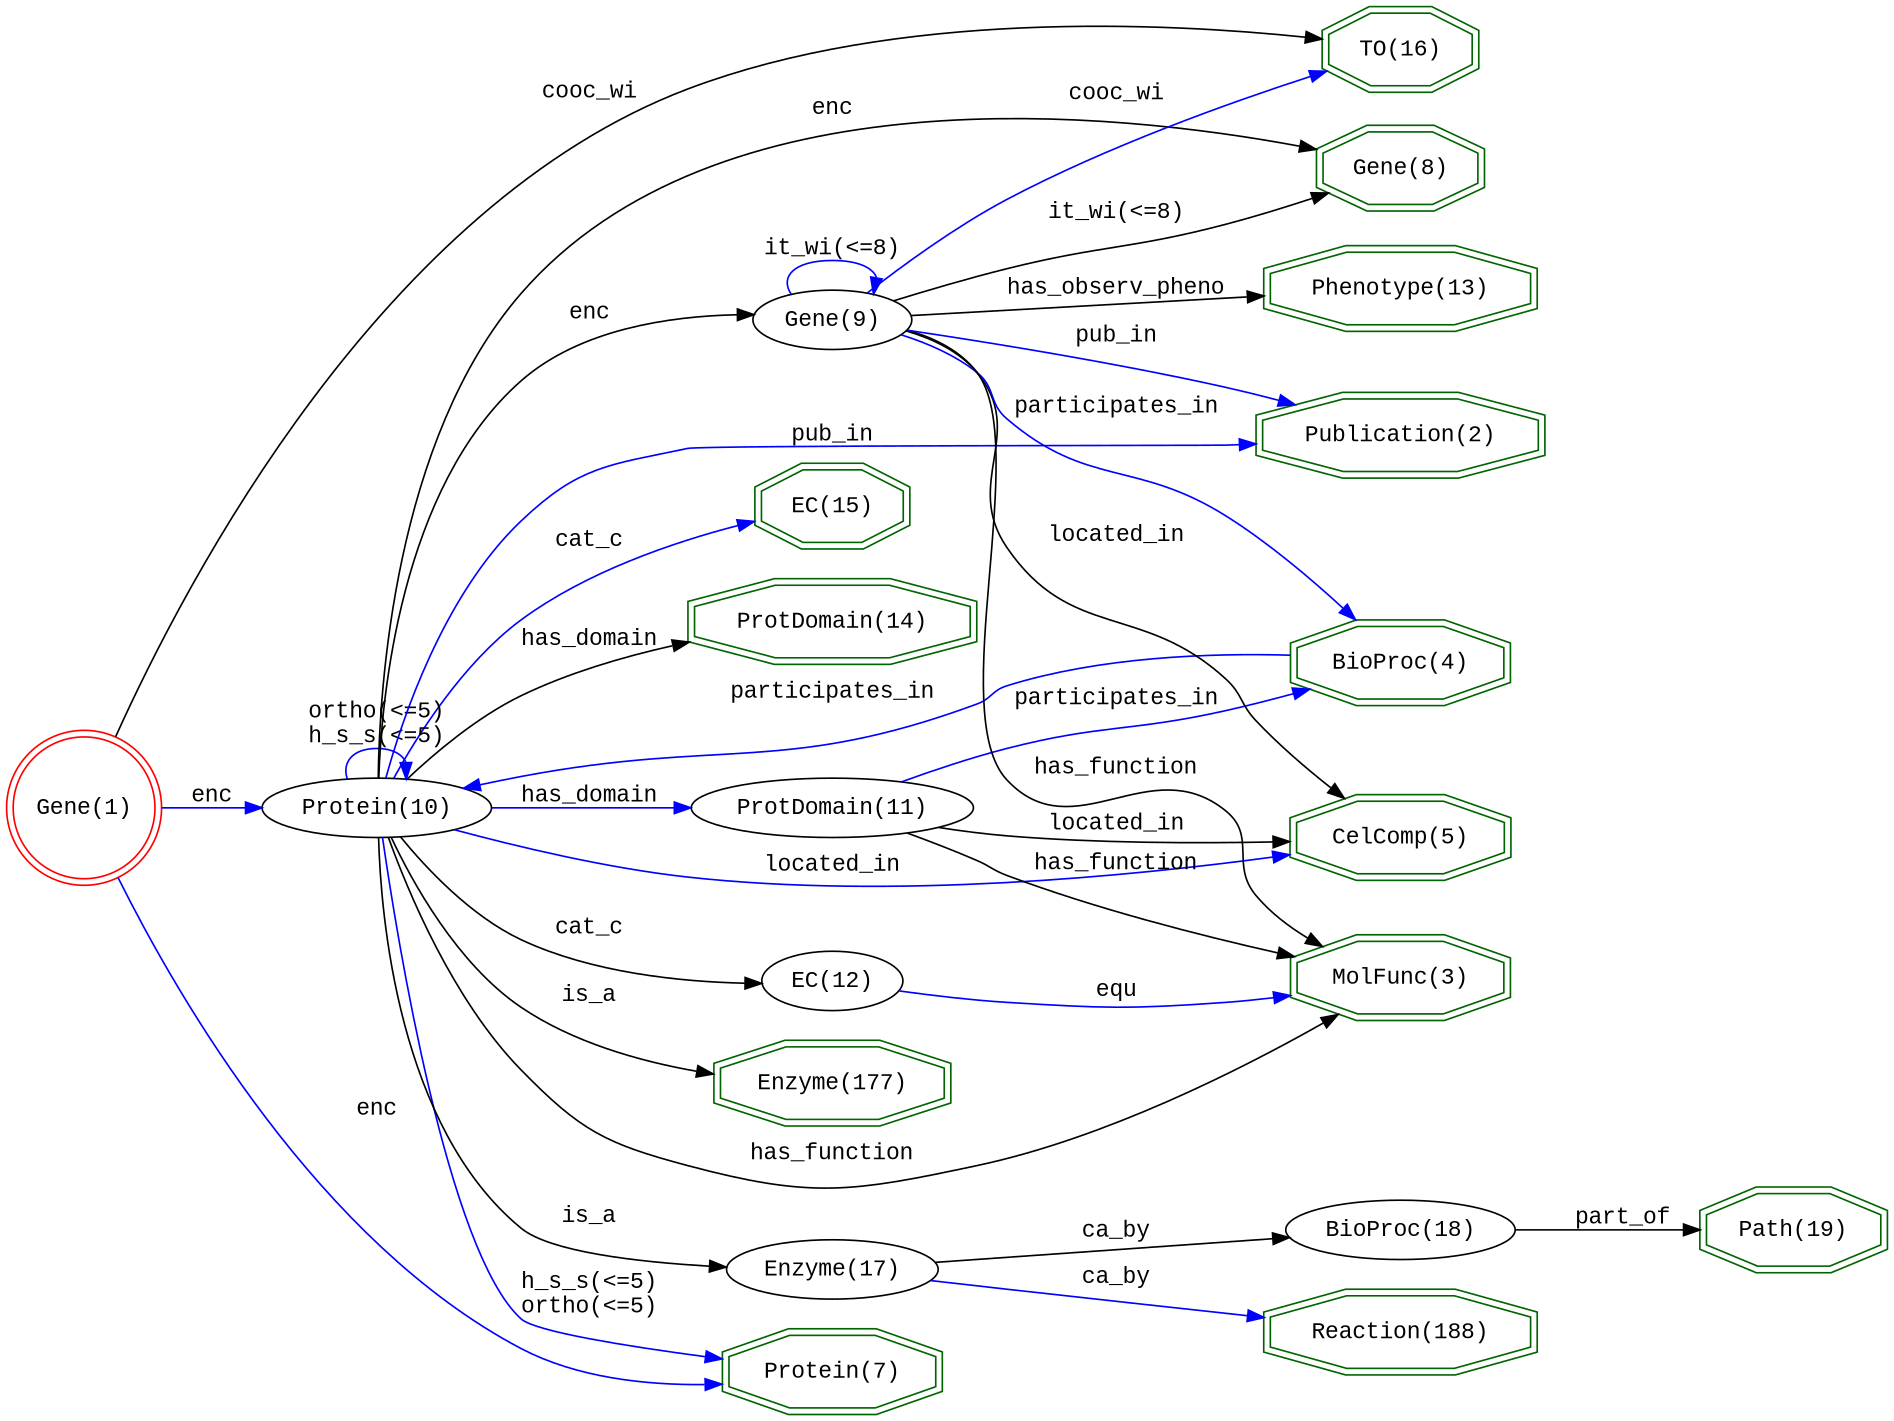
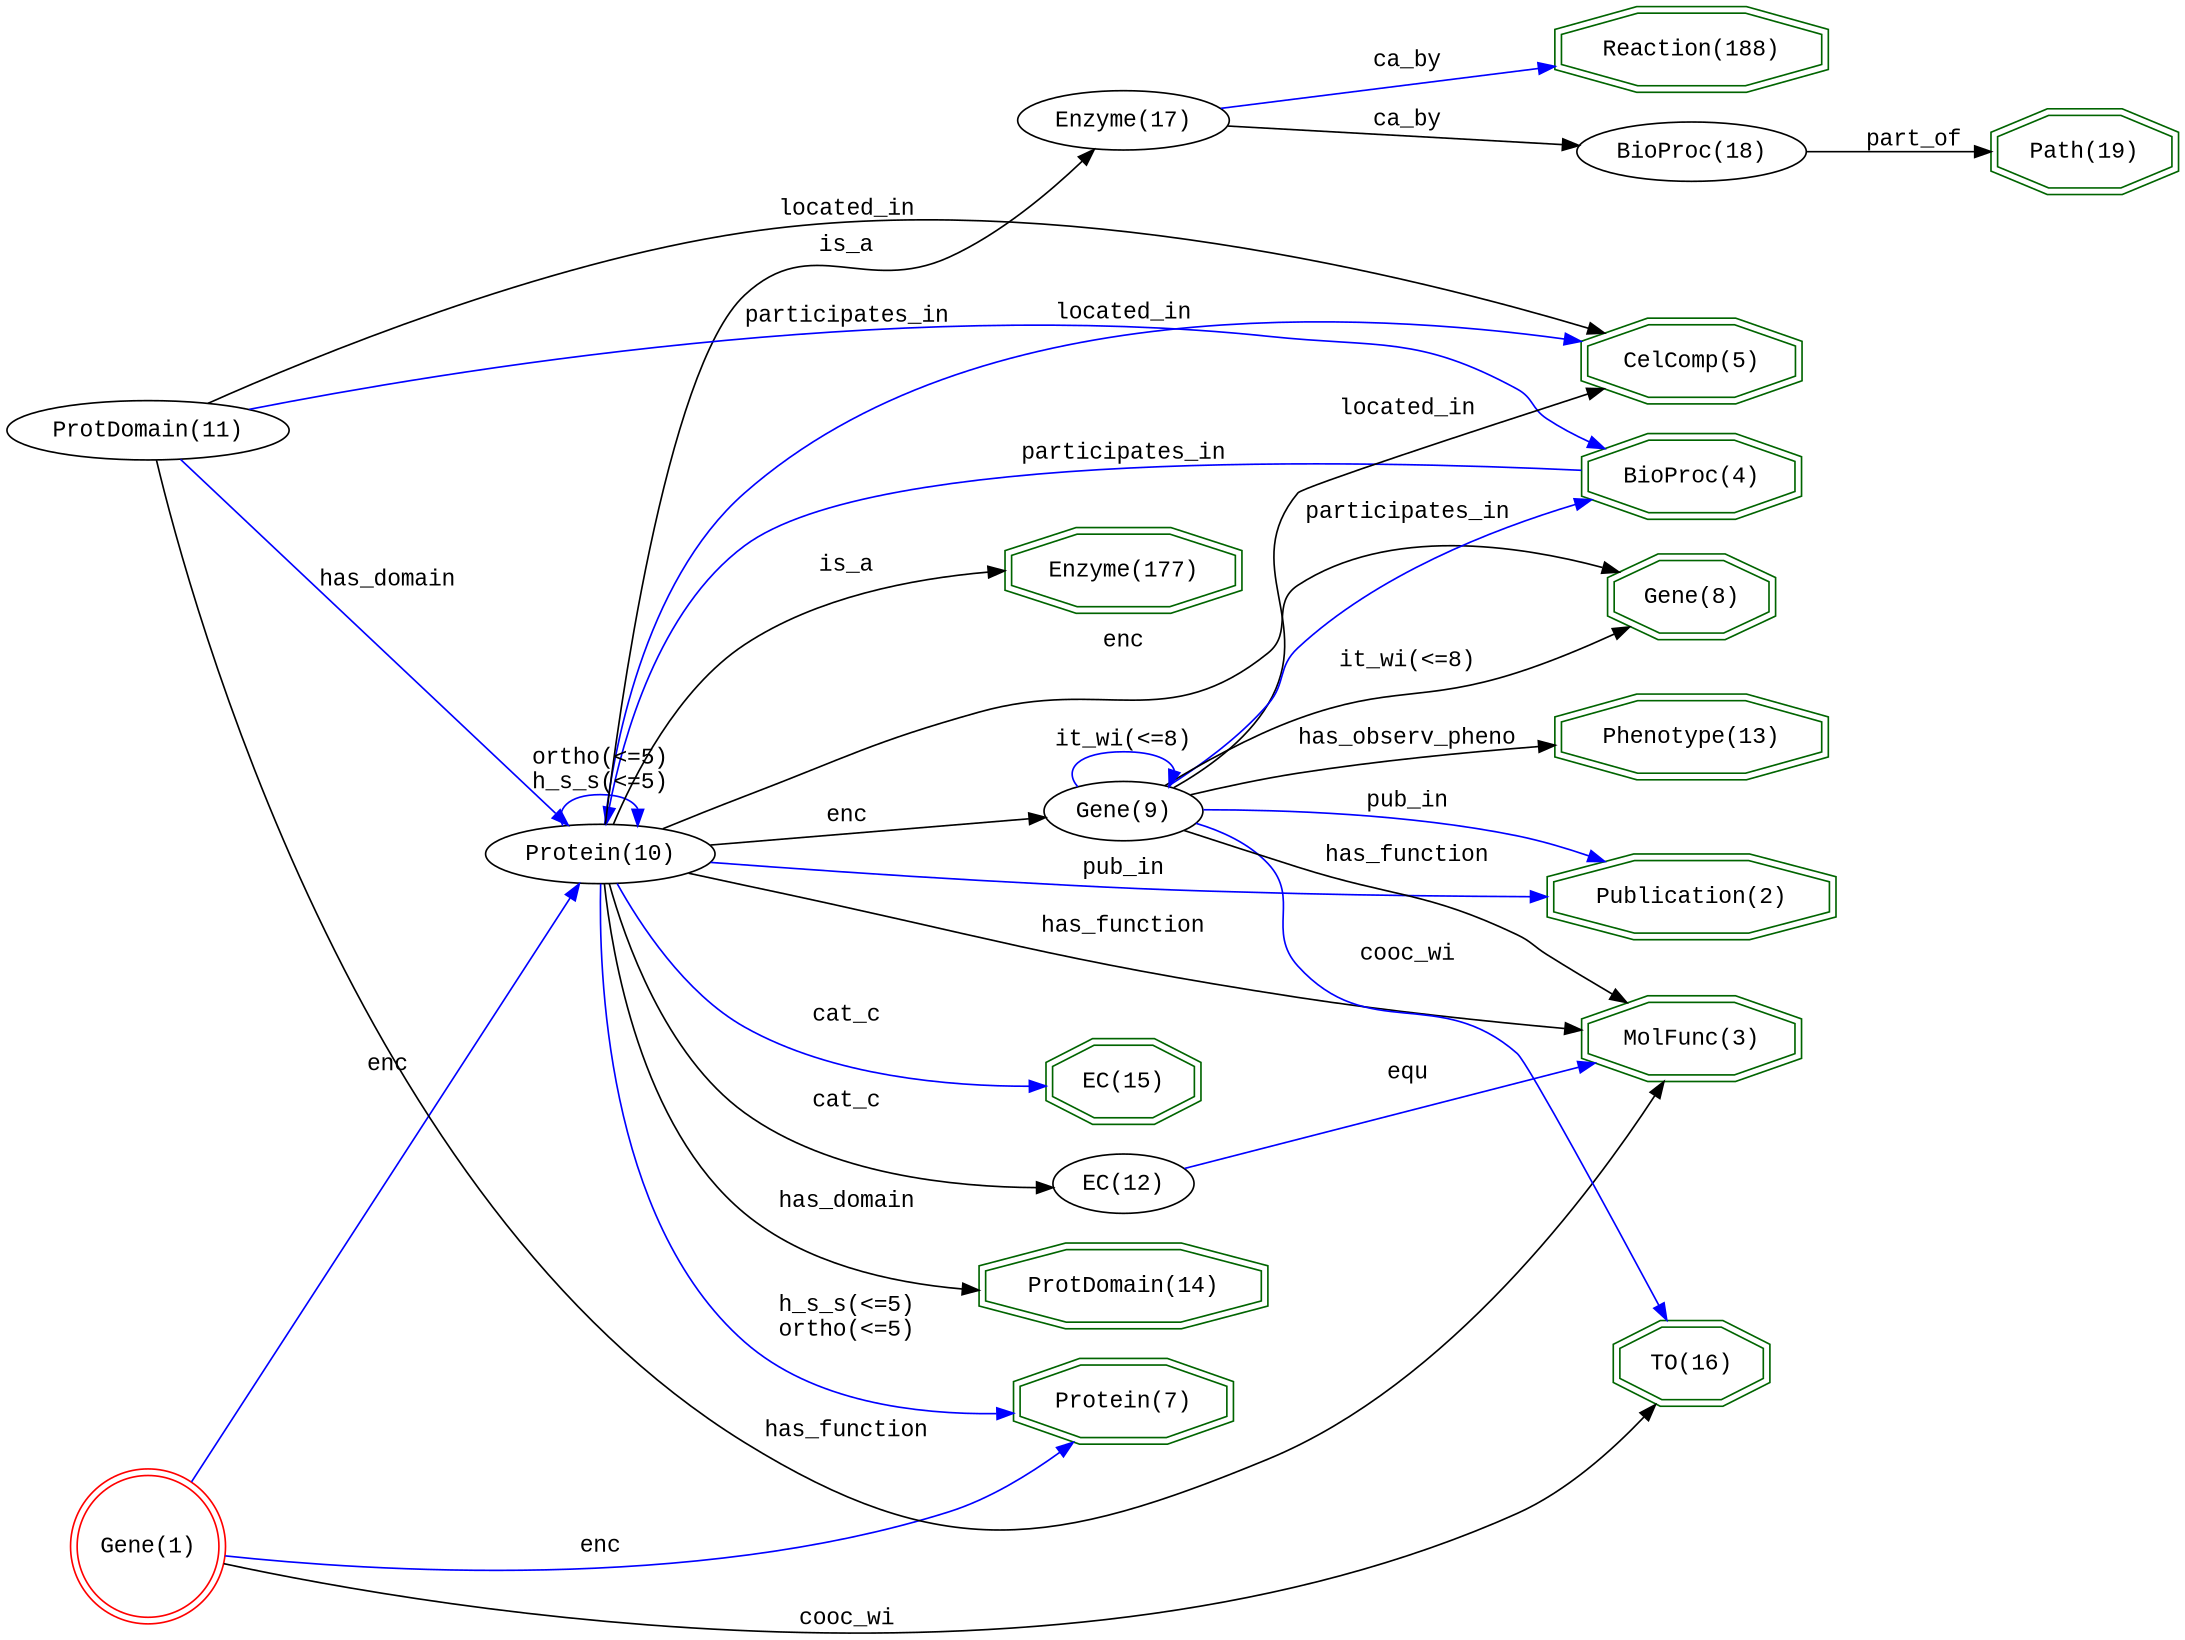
(583, 808) -> (368, 636)
